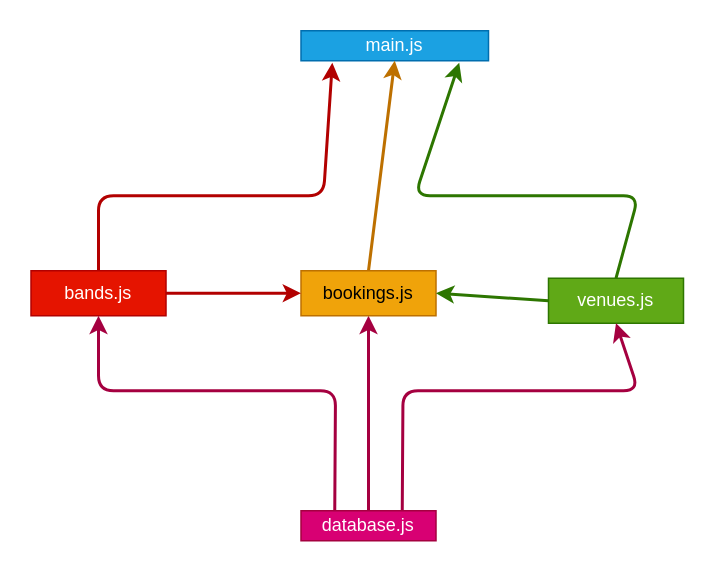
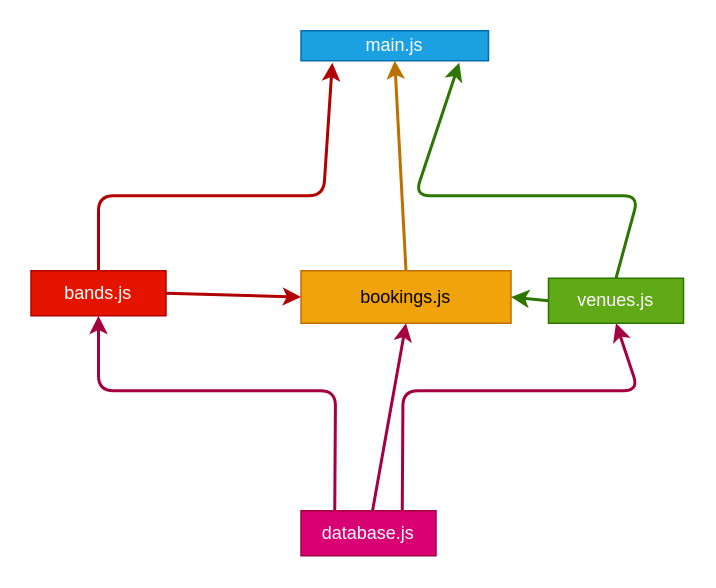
(368, 293) -> (406, 297)
(368, 526) -> (368, 533)
